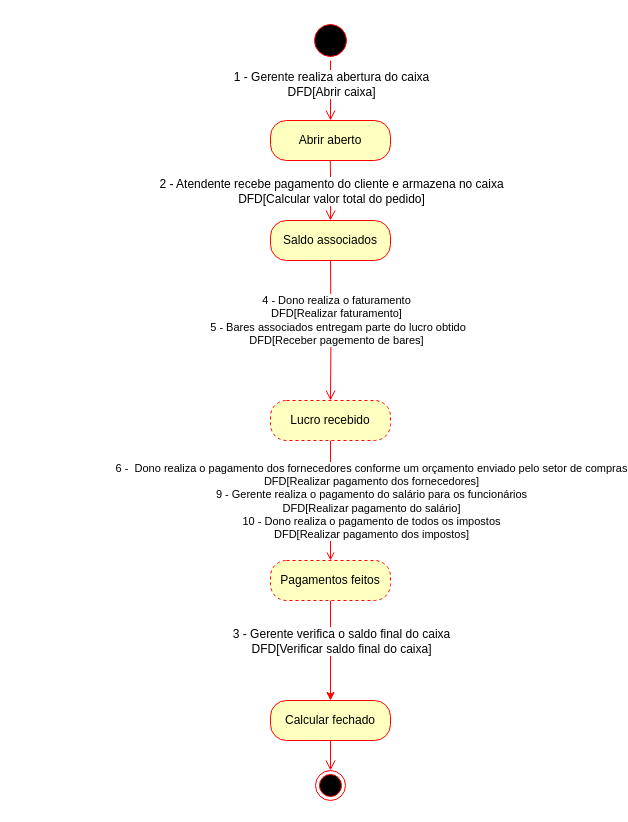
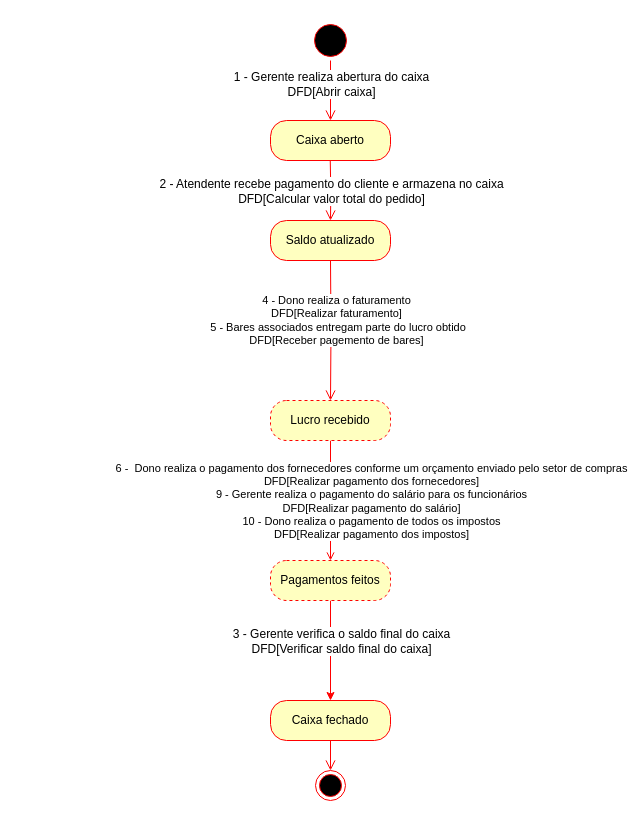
(331, 141) -> (331, 141)
(331, 241) -> (331, 241)
(331, 721) -> (331, 721)
